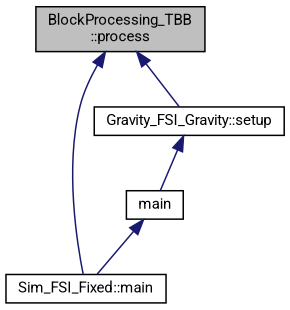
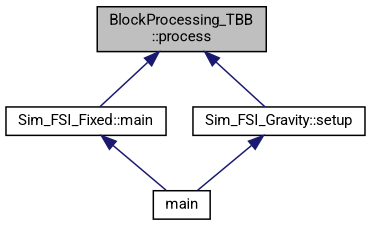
(189, 121) -> (279, 121)
(115, 253) -> (140, 168)
